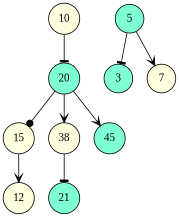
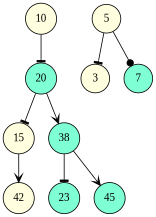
(130, 19) -> (106, 19)
(144, 45) -> (121, 46)
(118, 79) -> (95, 79)
(161, 79) -> (138, 79)
(84, 105) -> (84, 165)
(44, 106) -> (31, 107)
(64, 138) -> (64, 138)
(19, 198) -> (19, 198)
(64, 198) -> (64, 198)
